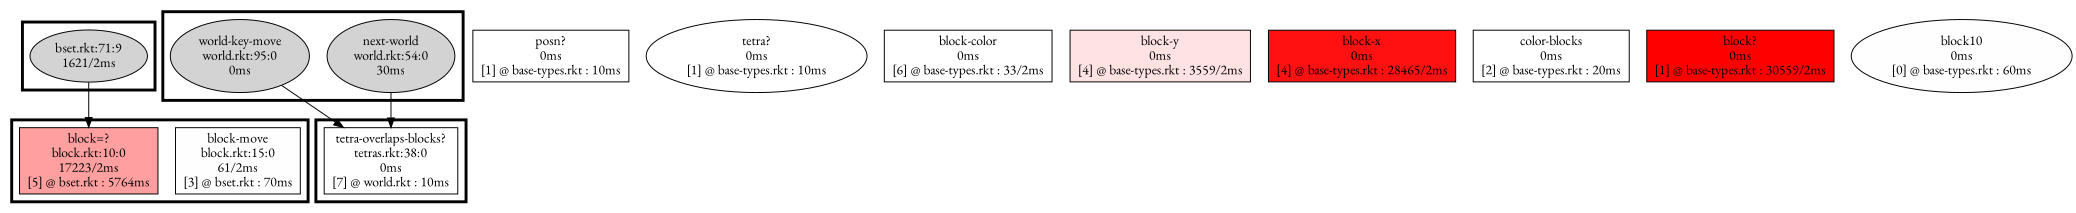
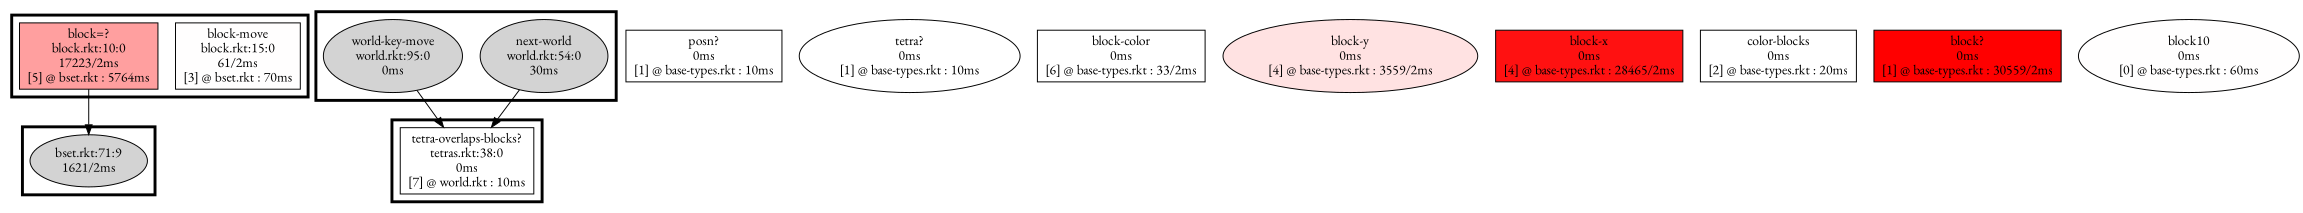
(1160, 56) -> (1350, 56)
(89, 100) -> (89, 107)
